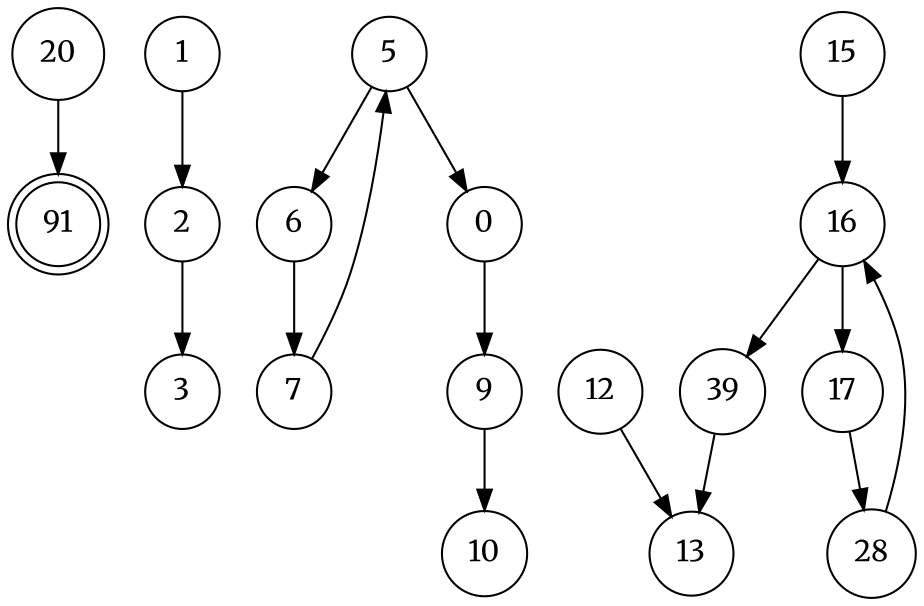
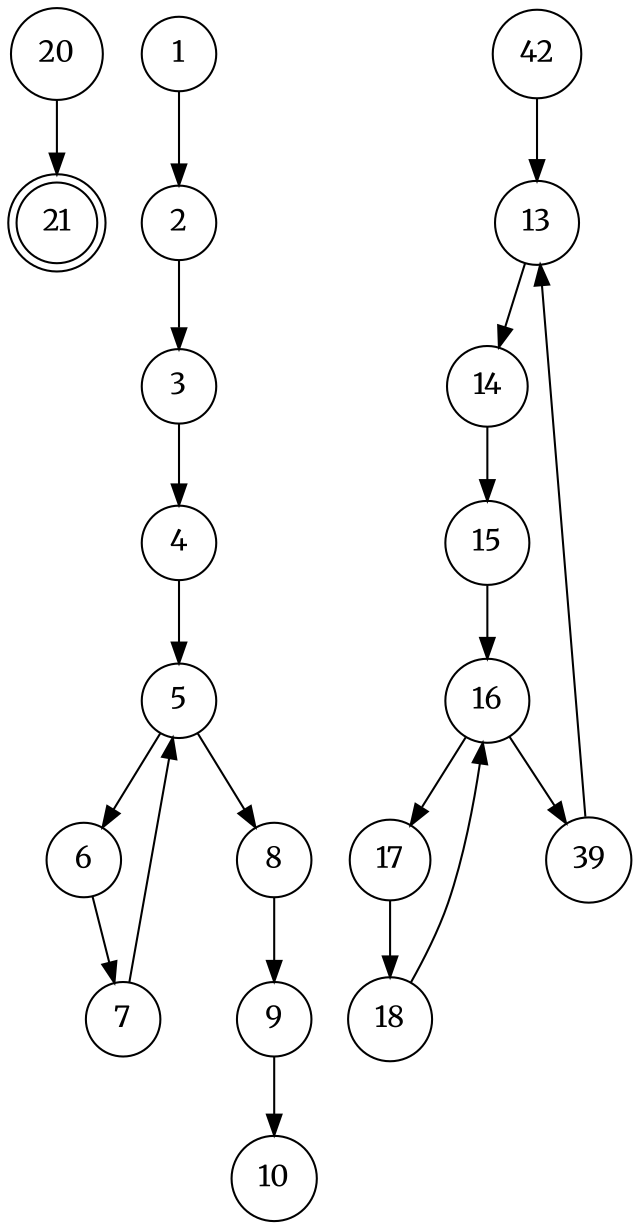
(58, 224) -> (57, 223)
(485, 224) -> (274, 860)
none -> (487, 386)
(600, 392) -> (537, 54)
none -> (179, 543)
(872, 554) -> (390, 1019)
